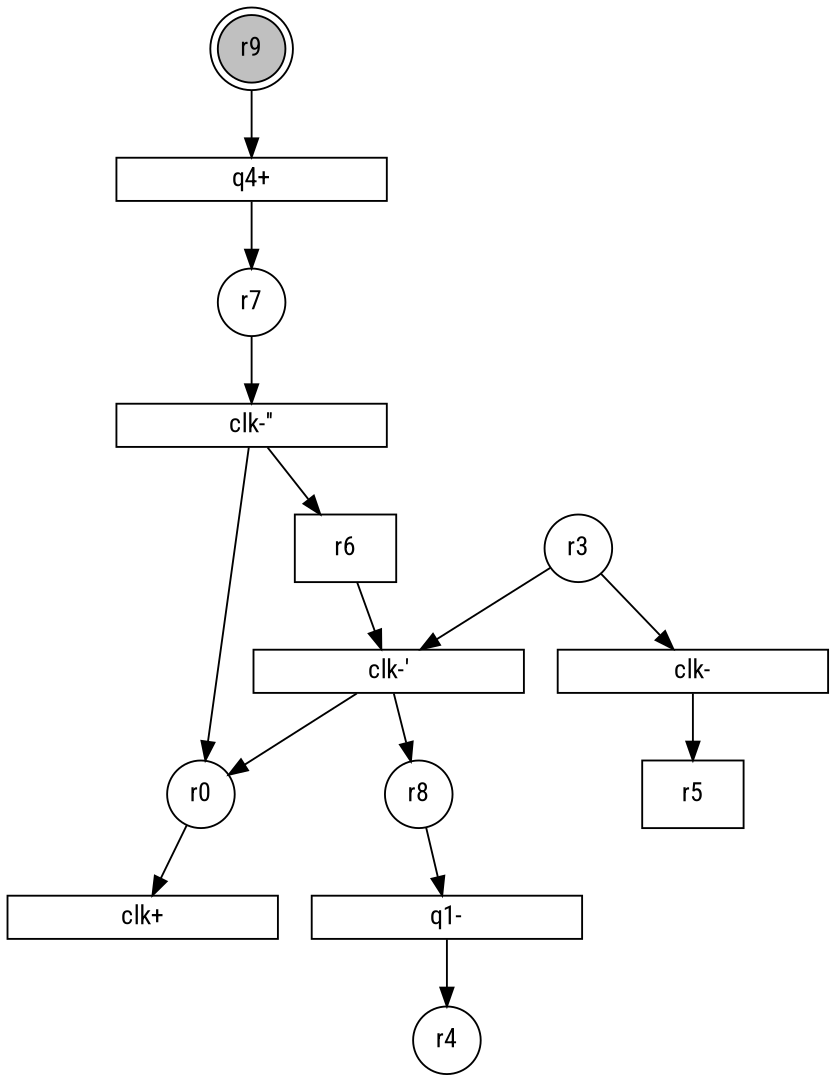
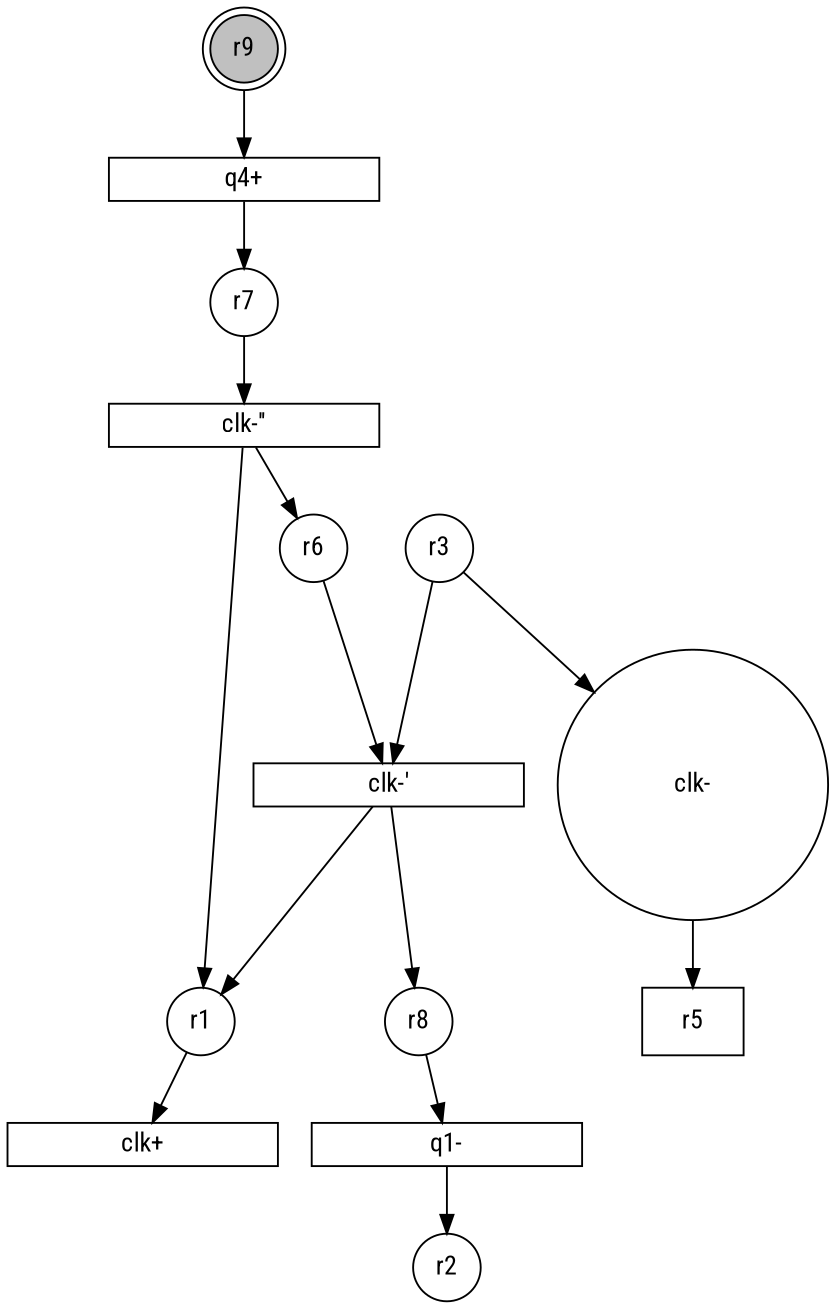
(346, 548) -> (314, 548)
(693, 671) -> (693, 785)
(201, 794) -> (201, 1022)
(447, 1040) -> (447, 1267)
